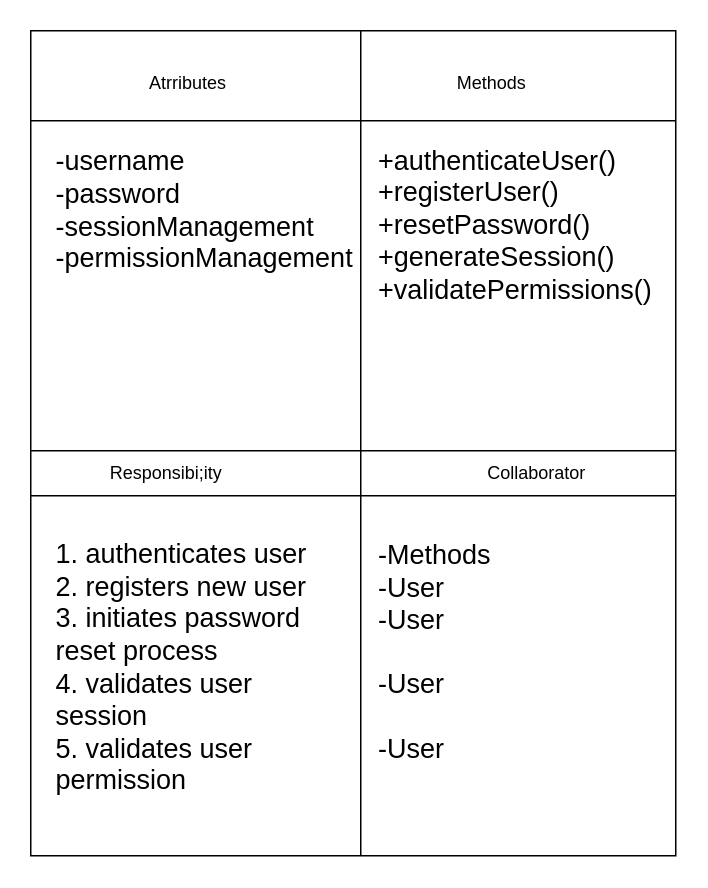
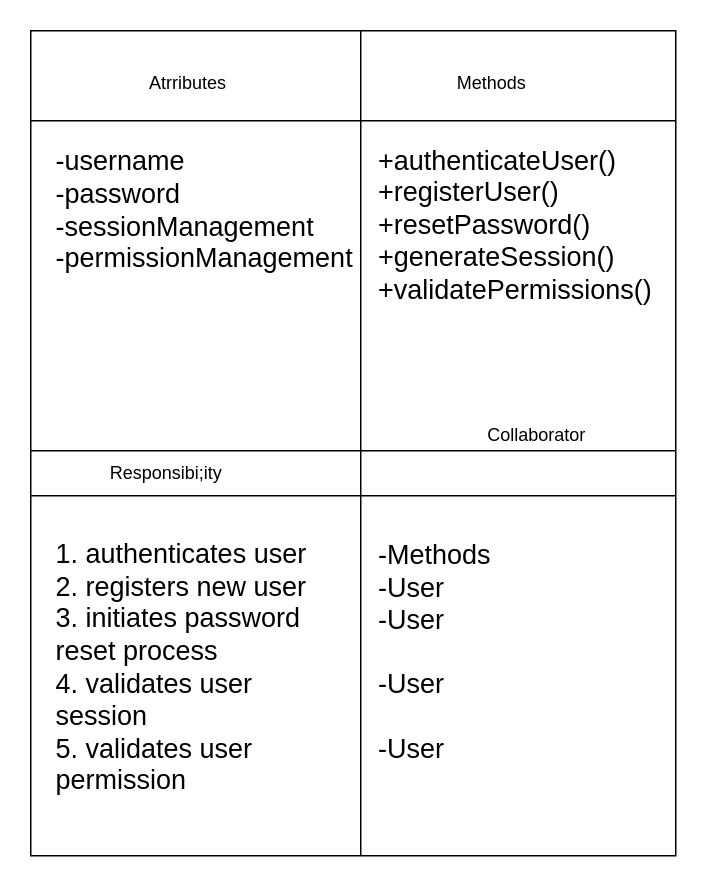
(537, 473) -> (537, 436)
